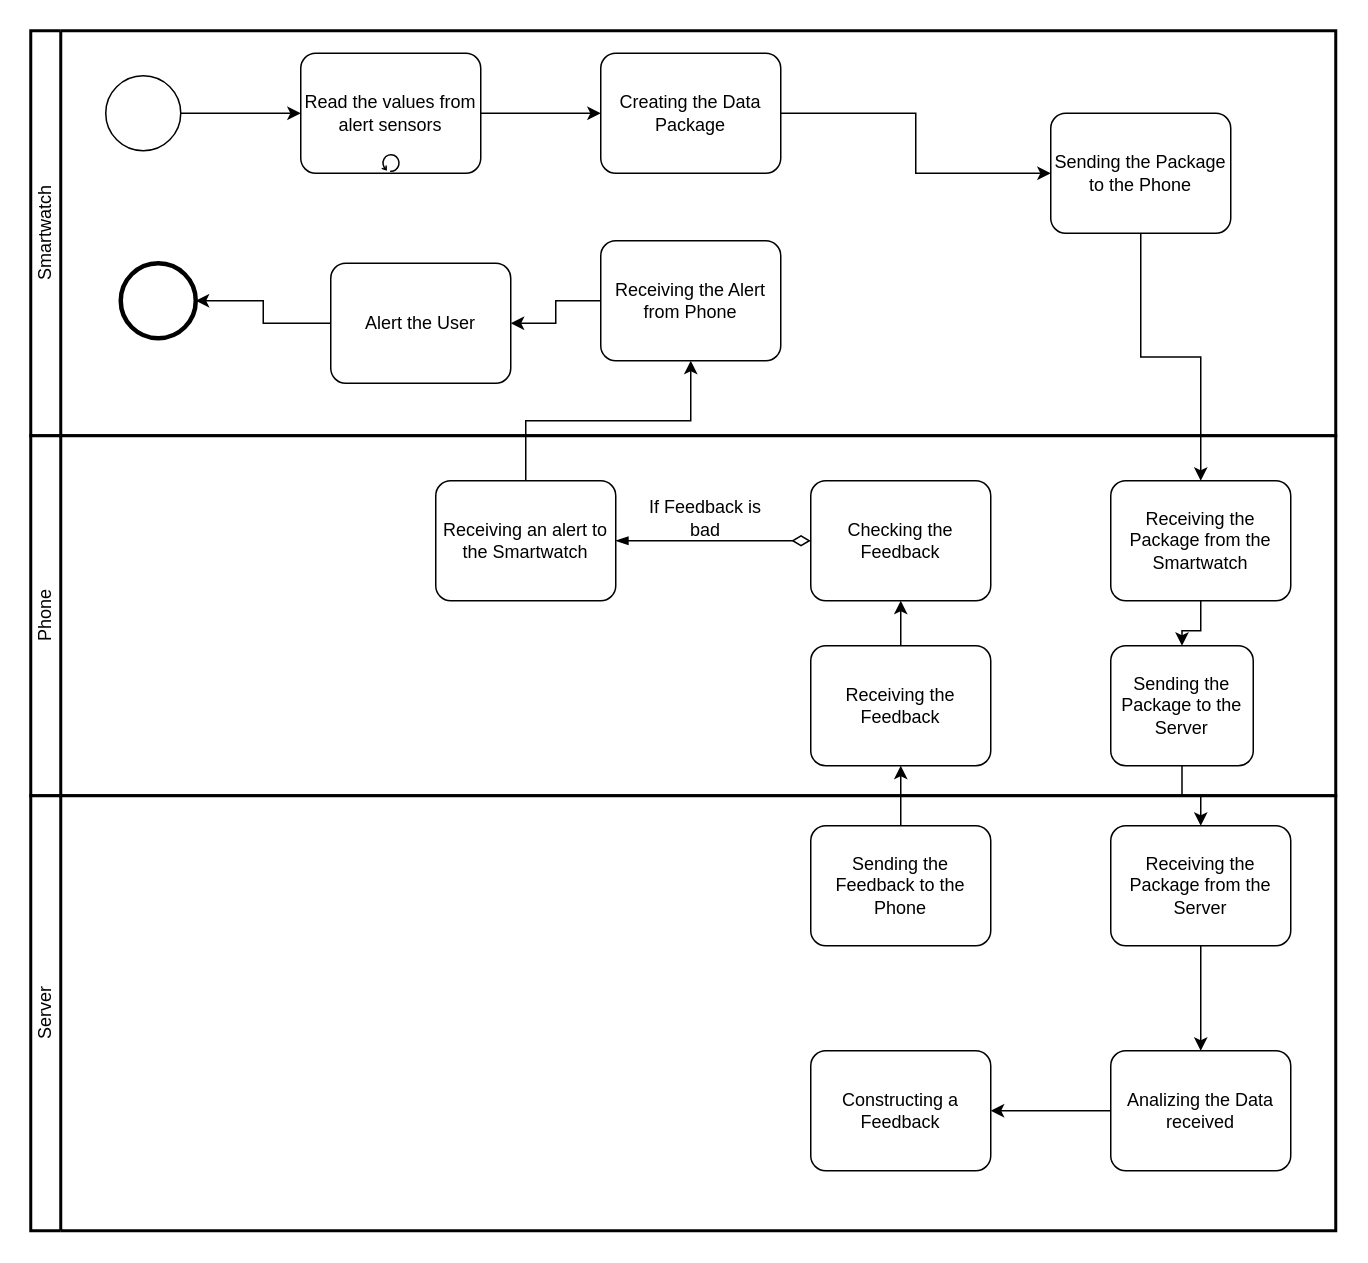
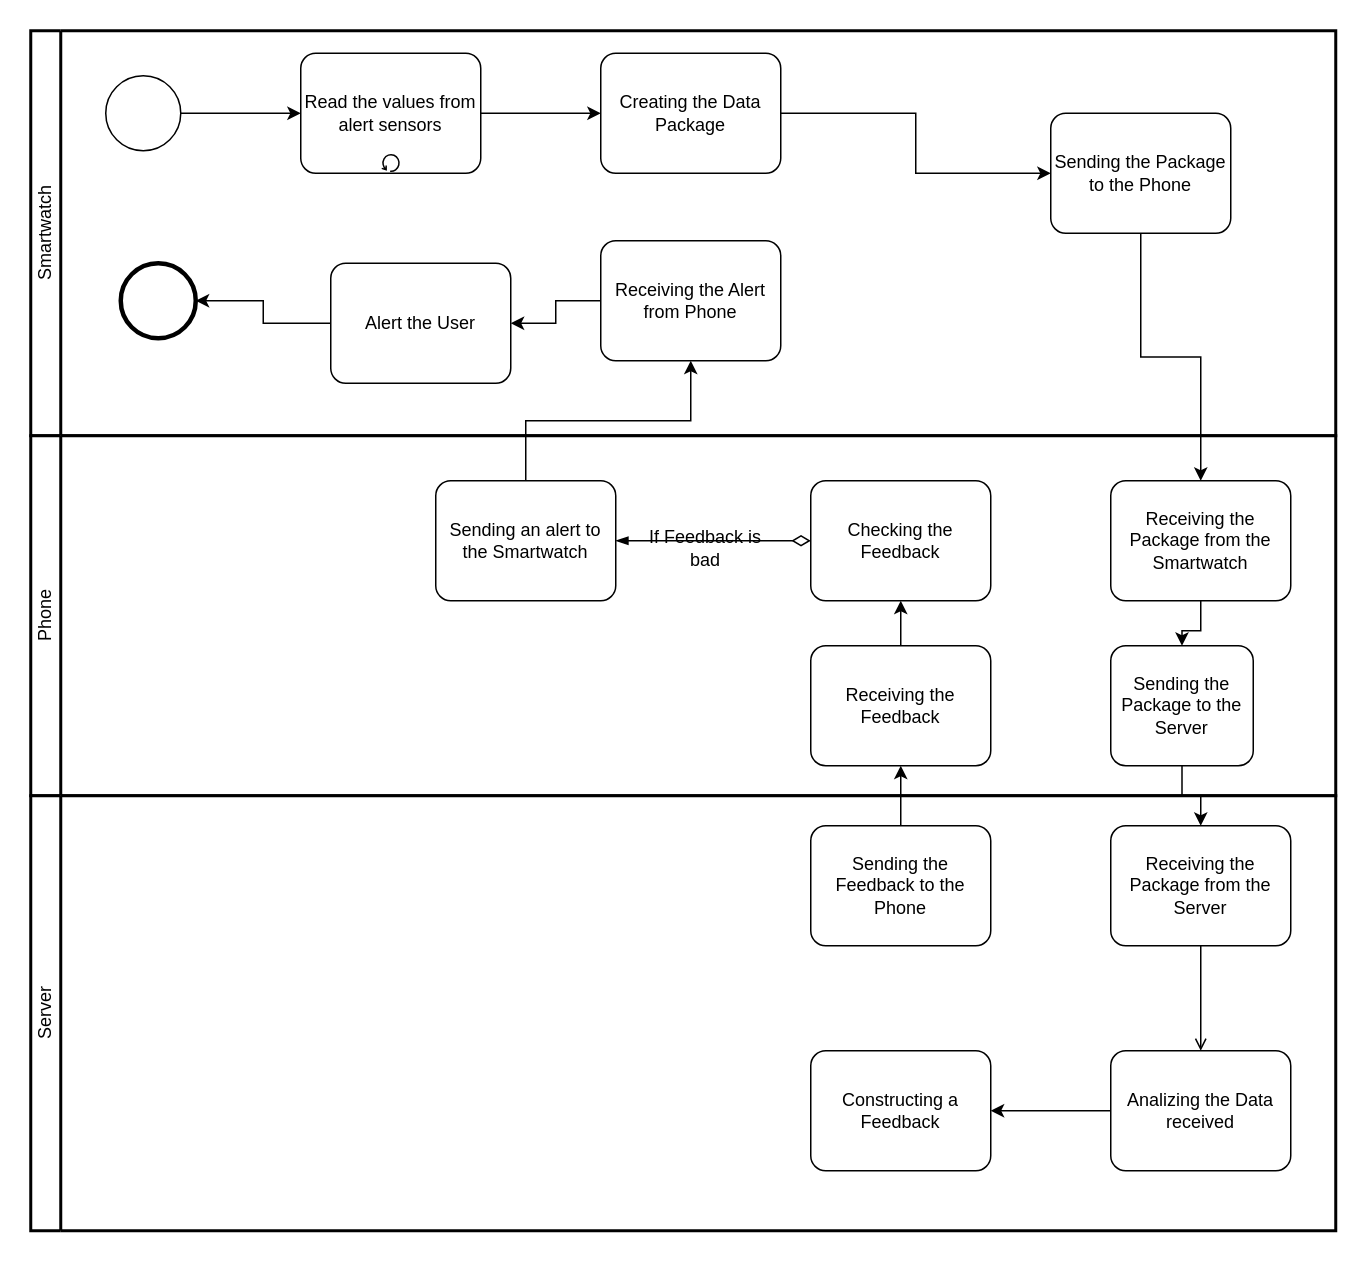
(706, 518) -> (706, 548)
(526, 541) -> (526, 541)
(1201, 1039) -> (1201, 1041)
